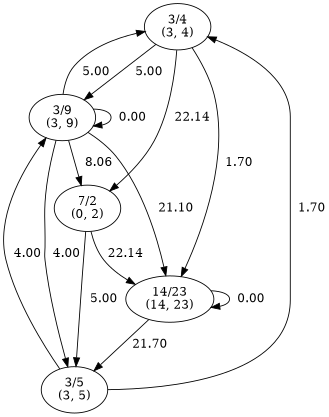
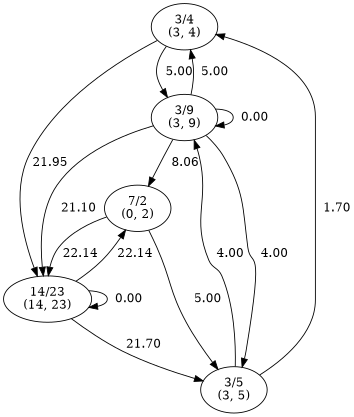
(162, 125) -> (101, 262)
(235, 163) -> (48, 163)
